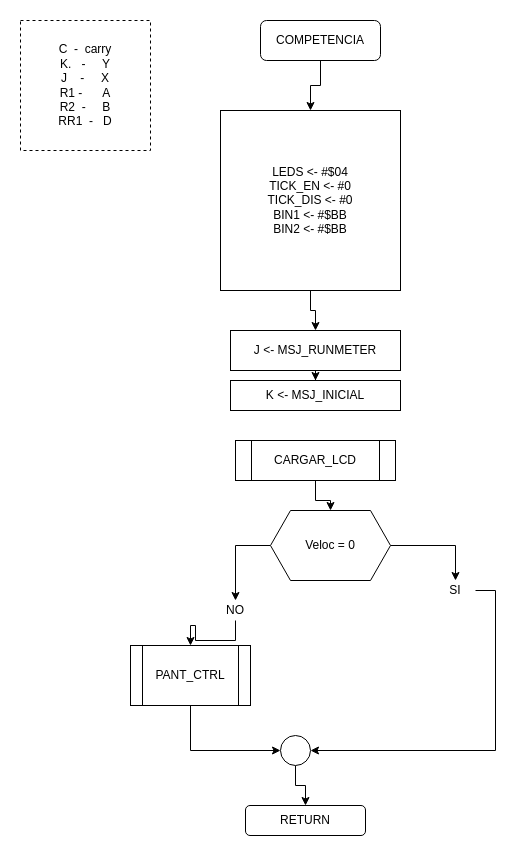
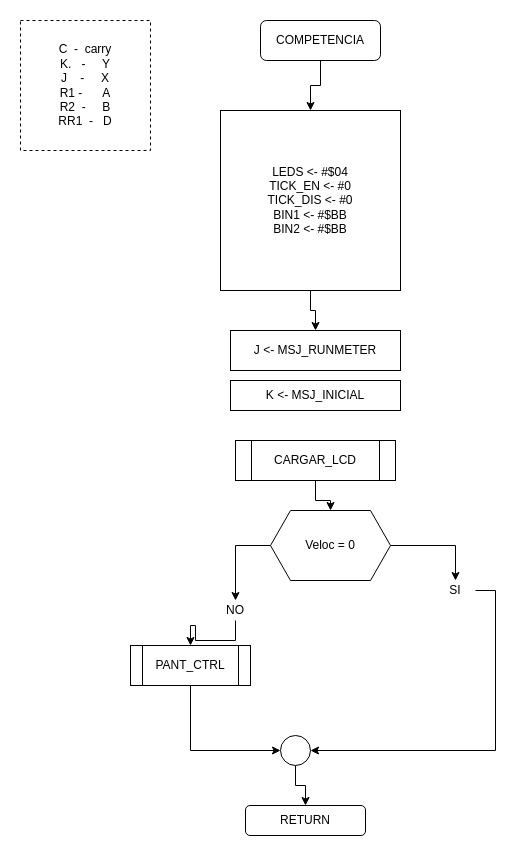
(316, 376) -> none
(191, 676) -> (191, 666)
